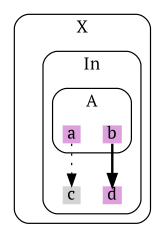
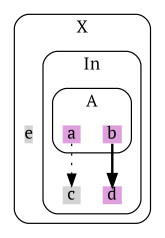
none -> (29, 134)
